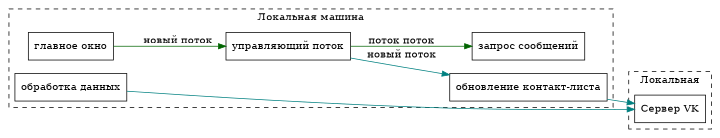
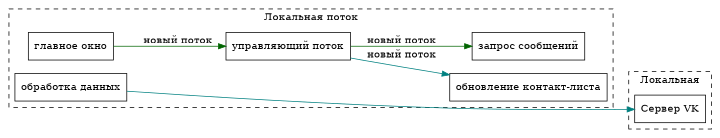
(311, 18) -> (311, 18)
(400, 41) -> (400, 41)
(618, 101) -> none
